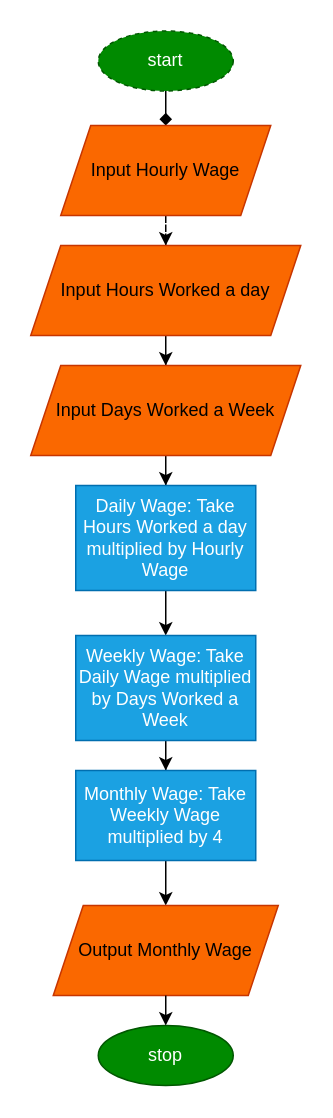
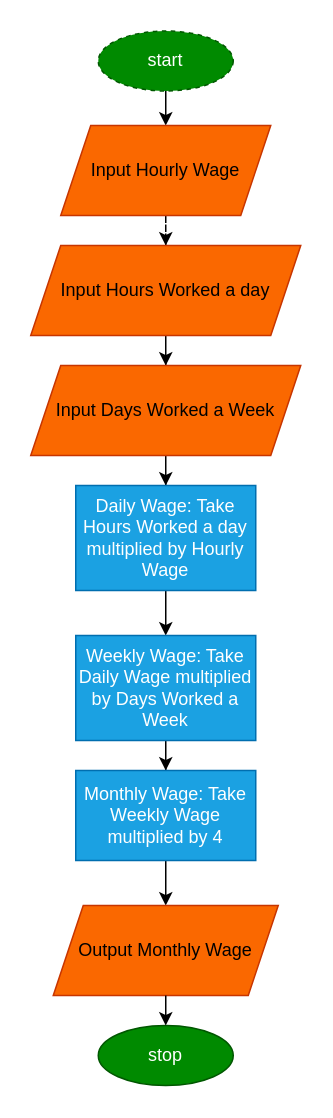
(166, 113) -> (166, 114)
